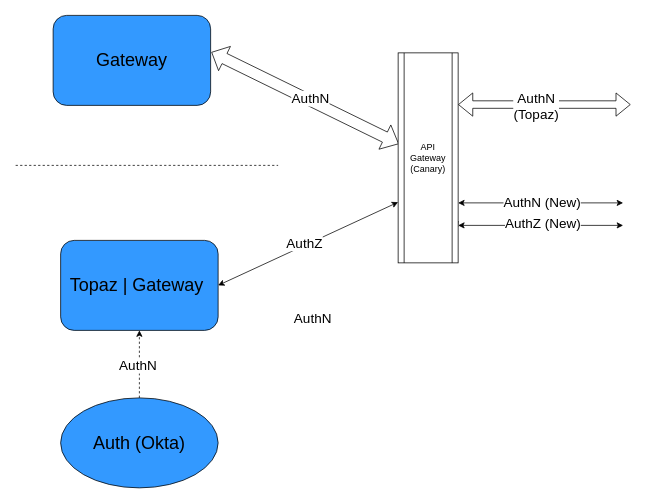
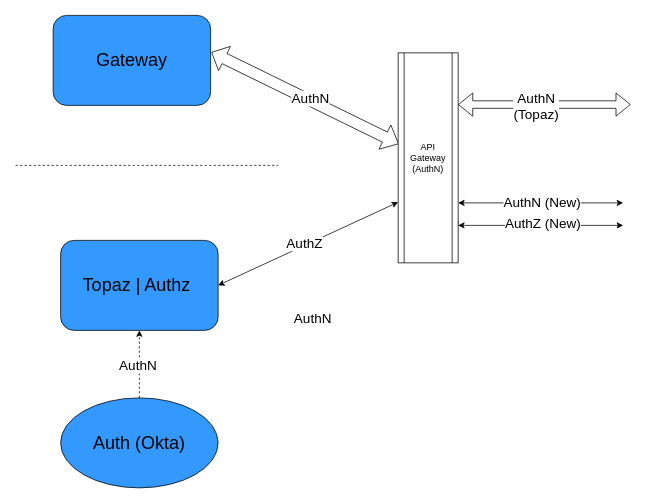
(428, 158) -> (428, 158)
(139, 285) -> (139, 285)
